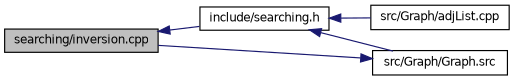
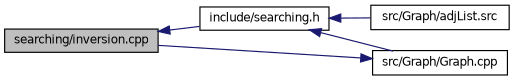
(440, 17) -> (440, 17)
(440, 63) -> (440, 63)
